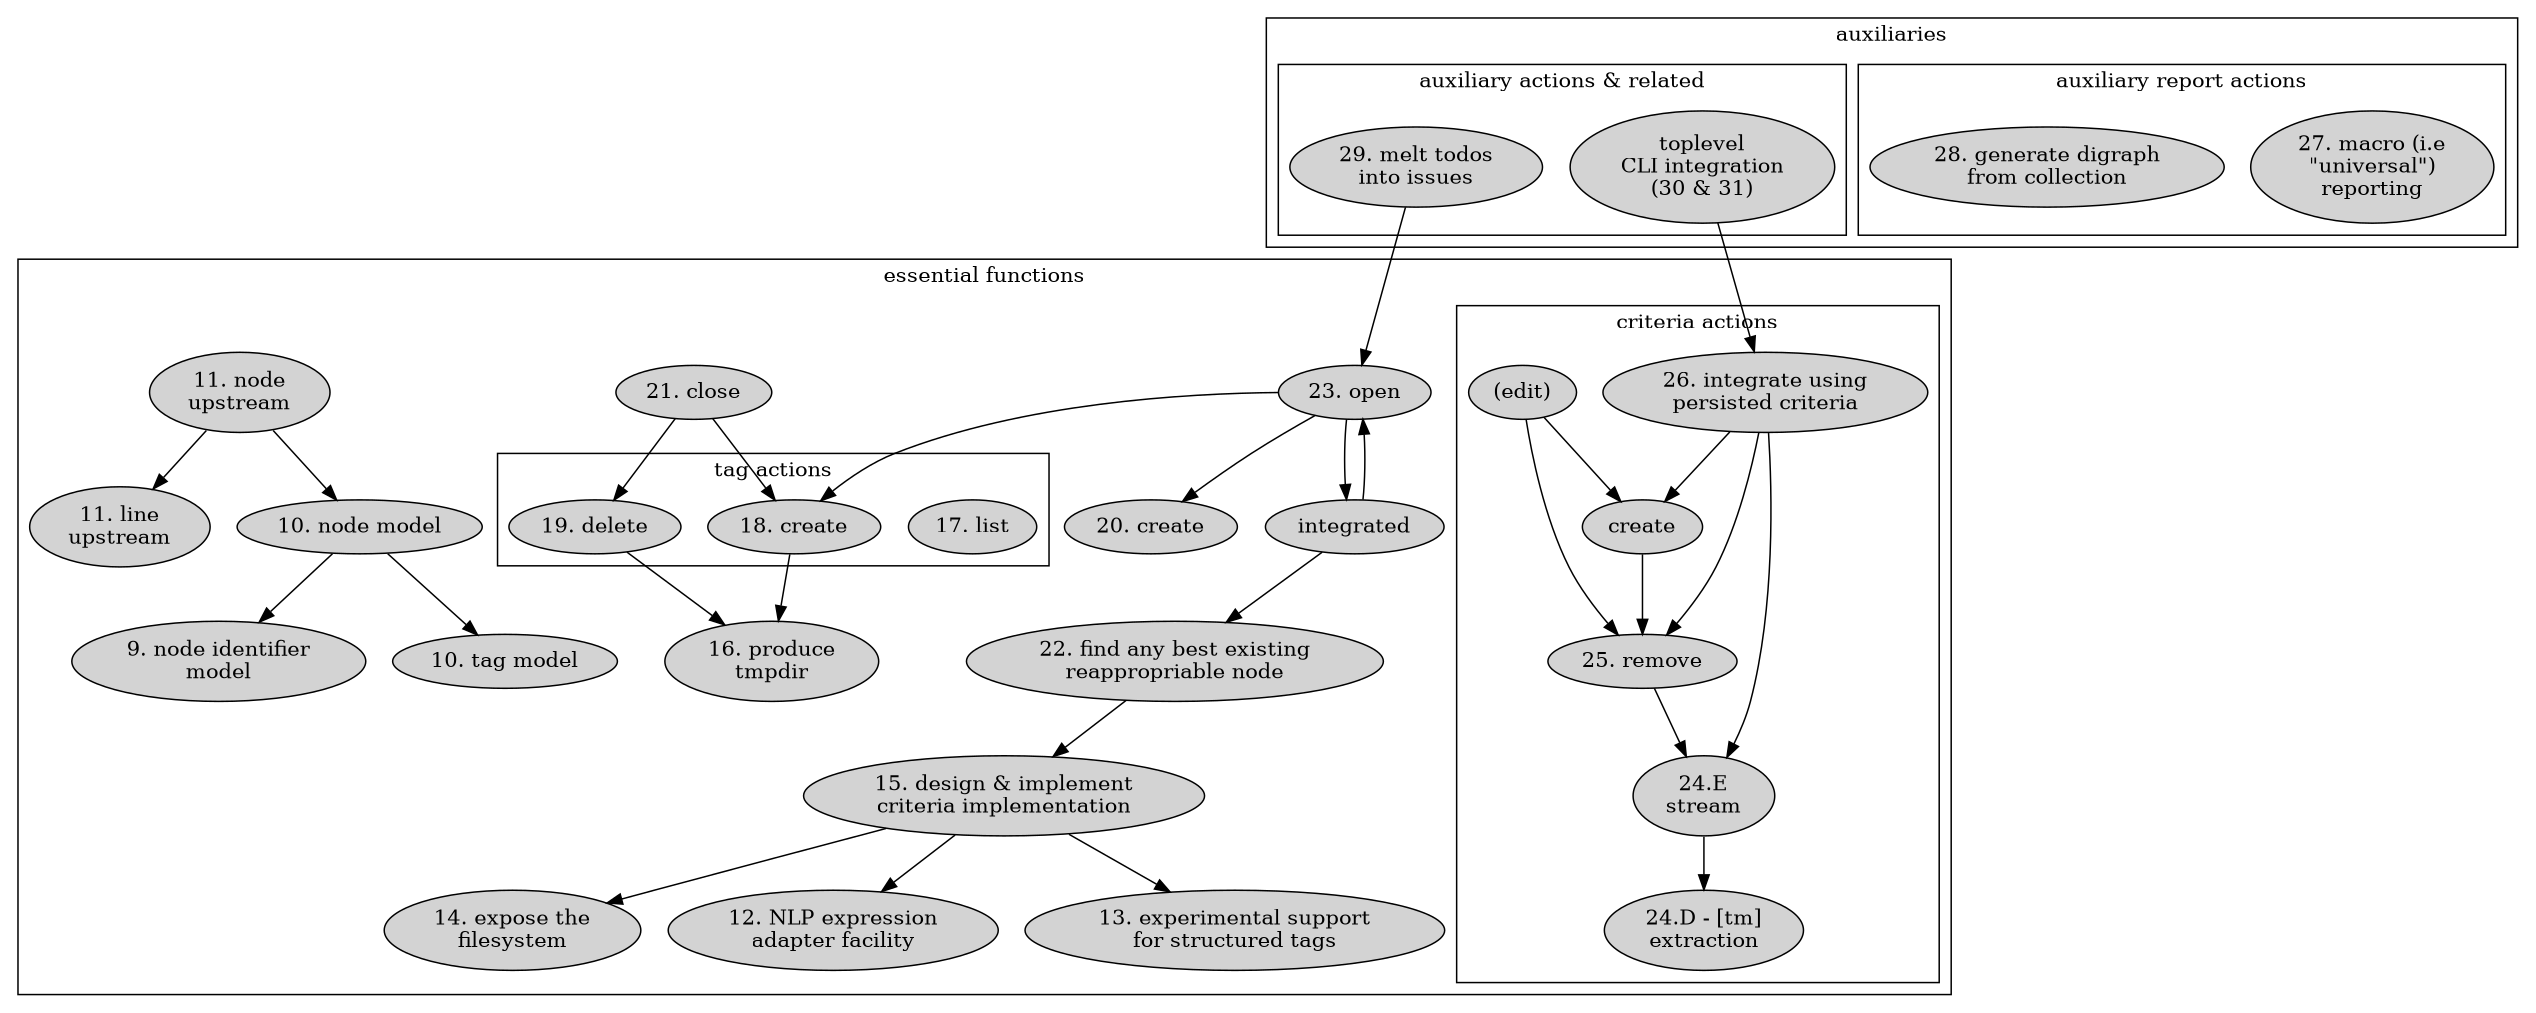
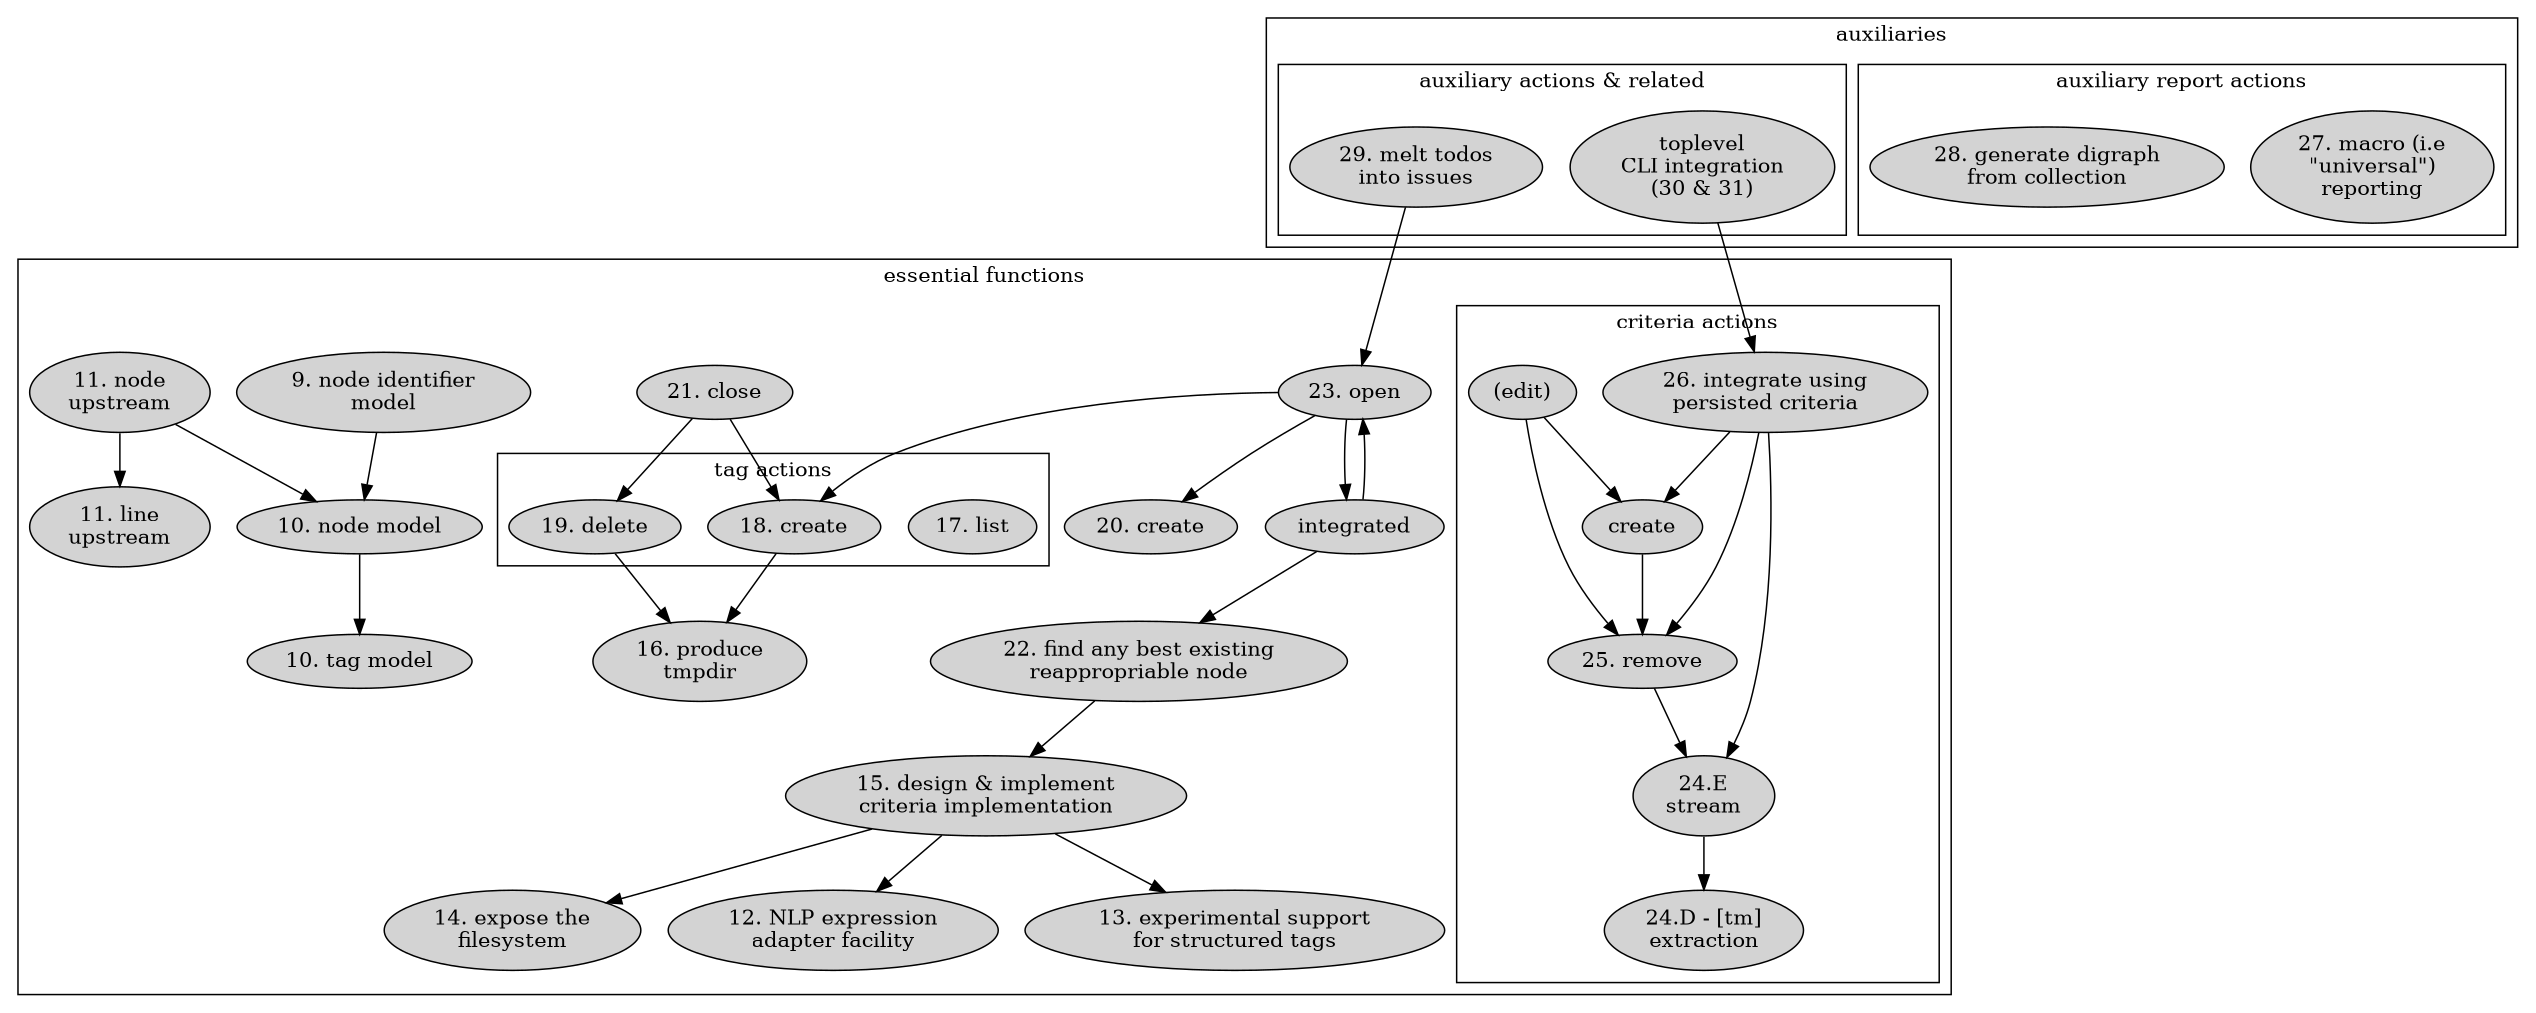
(302, 583) -> (372, 459)
